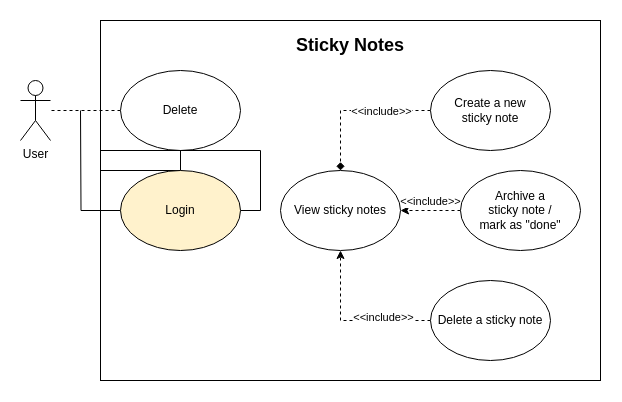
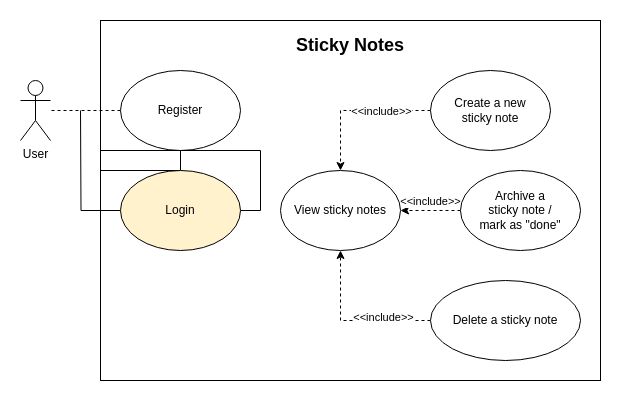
(181, 111) -> (181, 111)
(341, 162) -> (341, 162)
(491, 321) -> (506, 321)
